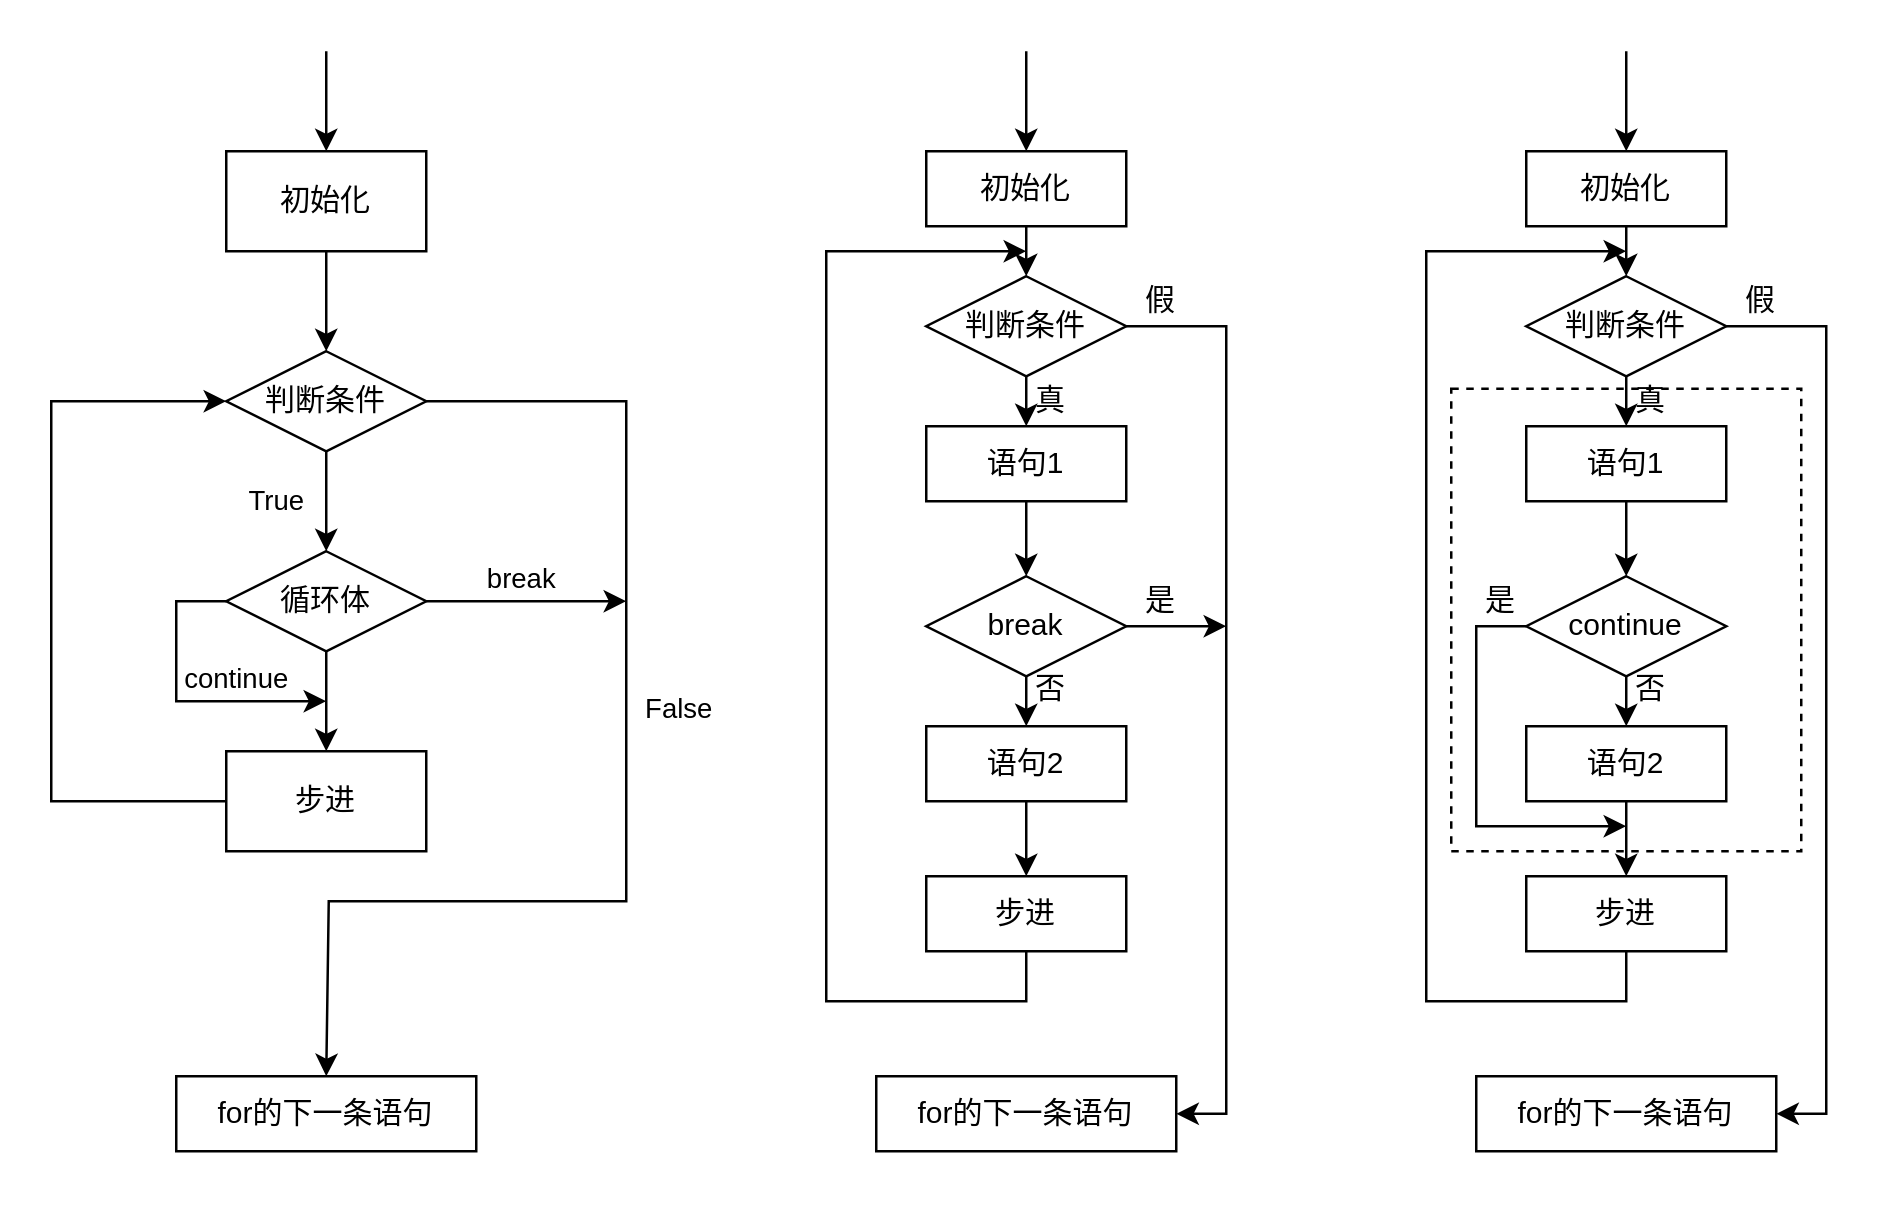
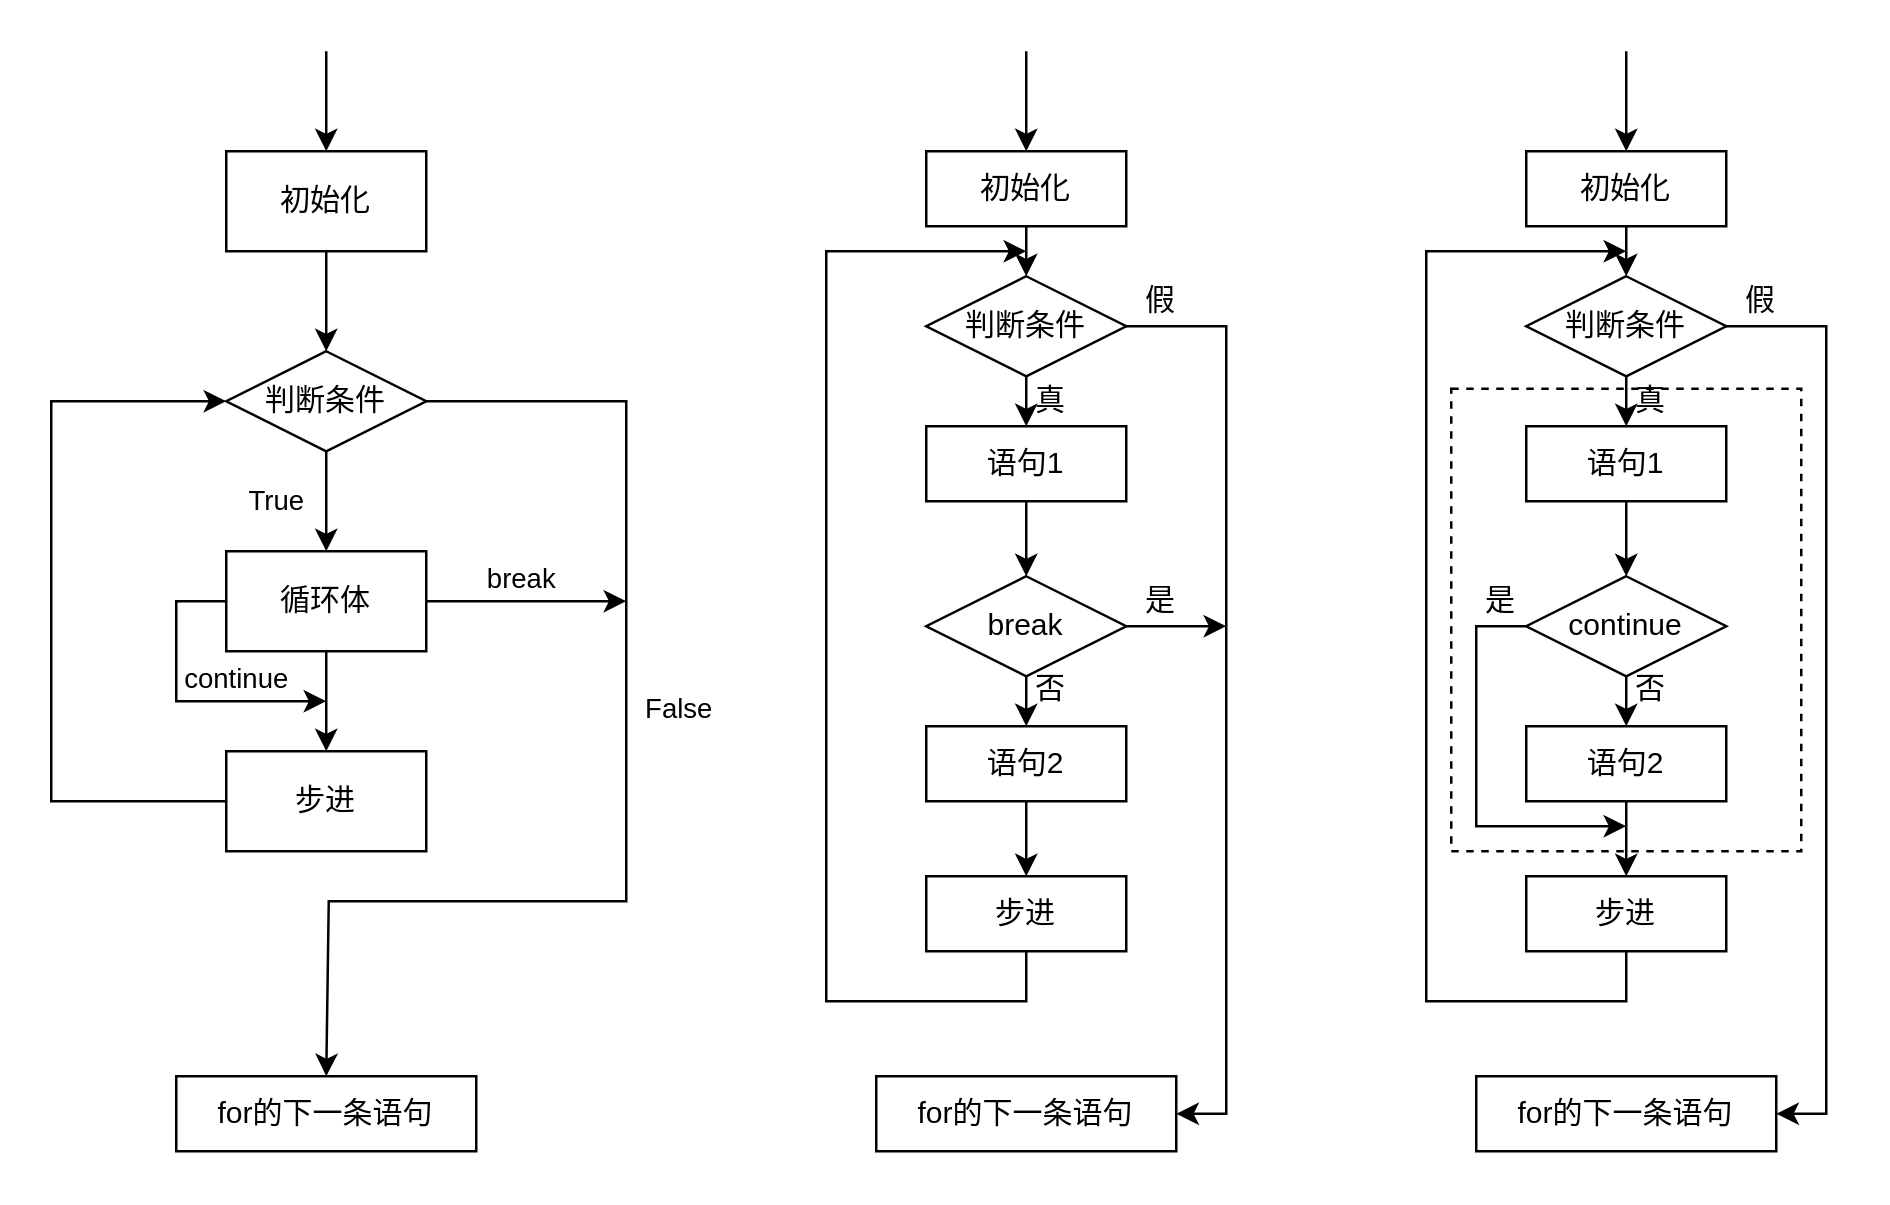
(326, 601) -> (326, 601)
